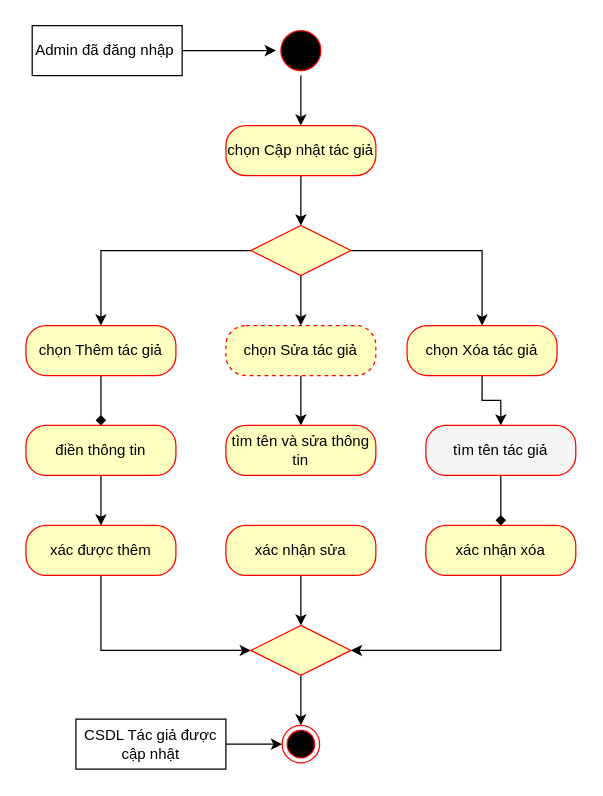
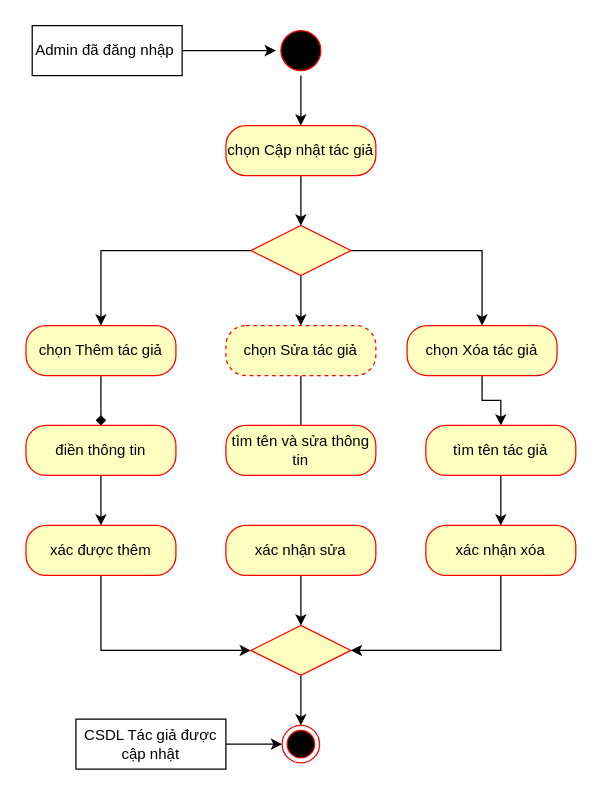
(301, 416) -> (301, 419)
(501, 451) -> (501, 451)
(501, 515) -> (501, 516)
